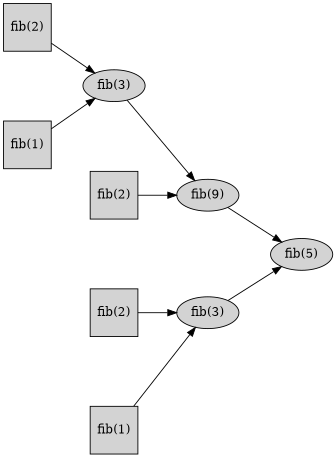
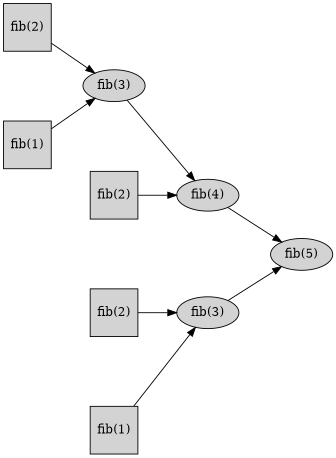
(208, 195) -> (208, 195)
